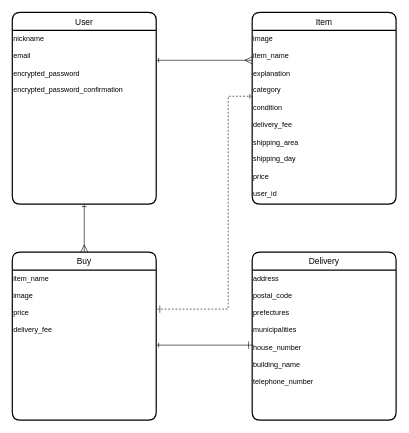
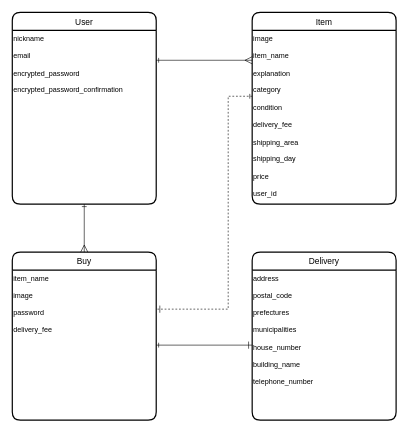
(36, 292) -> (36, 292)
